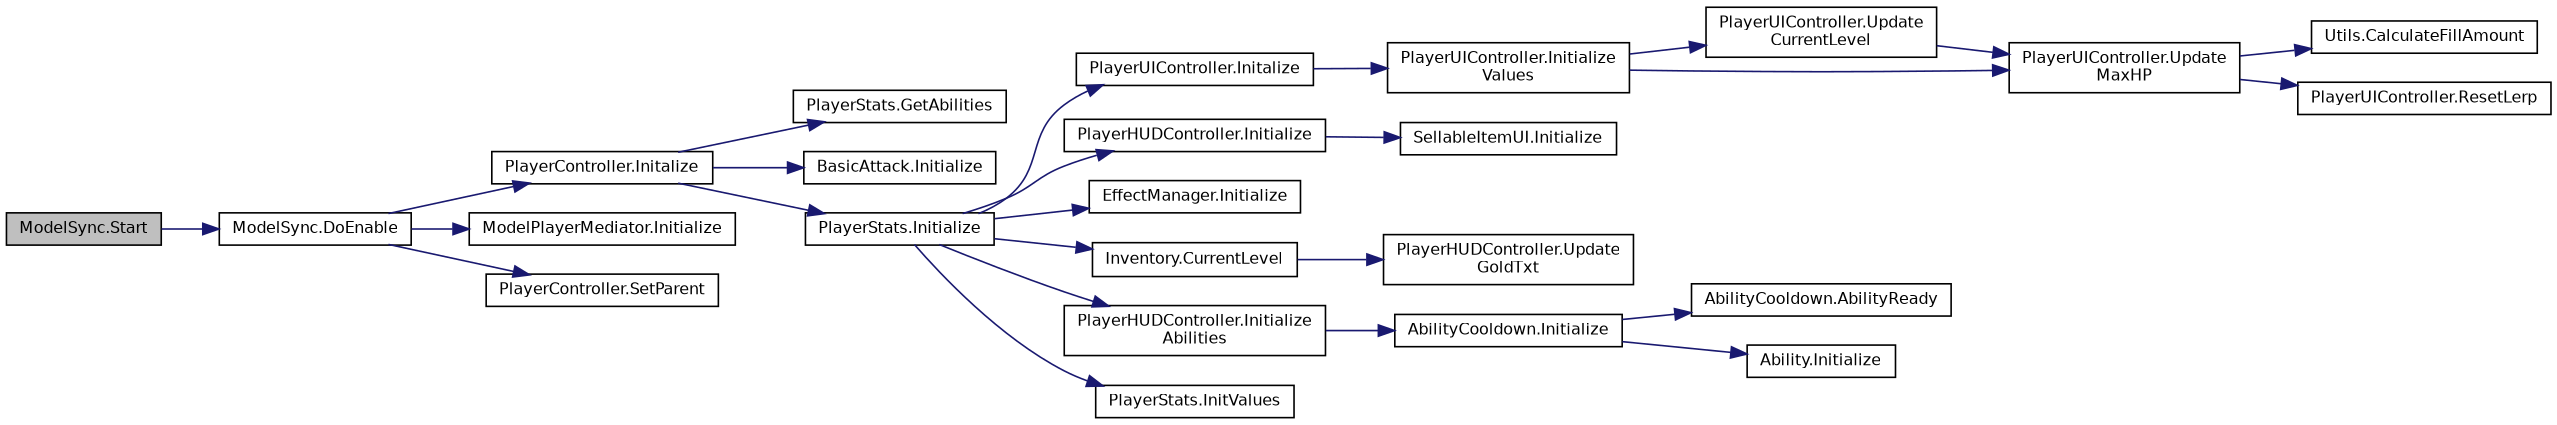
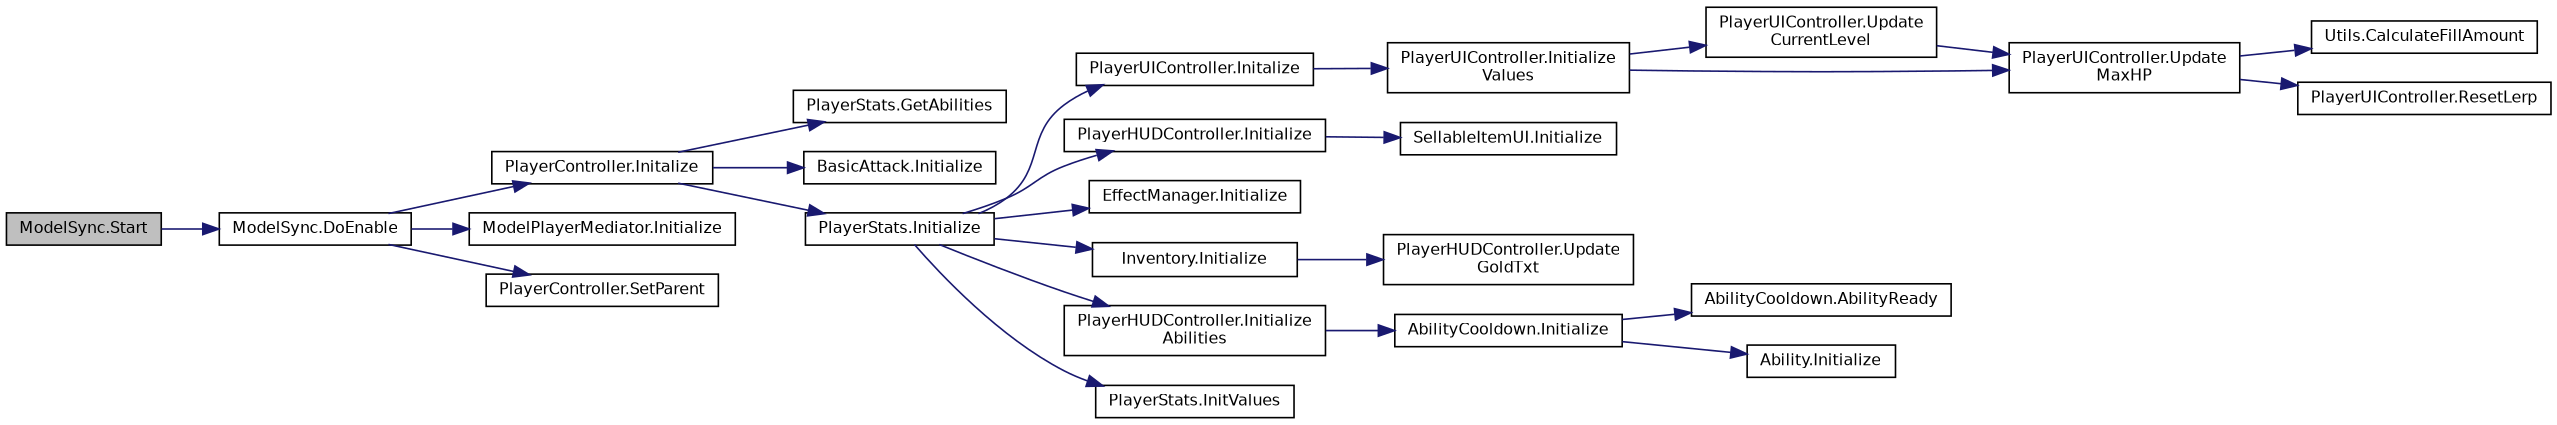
(1195, 260) -> (1195, 260)
